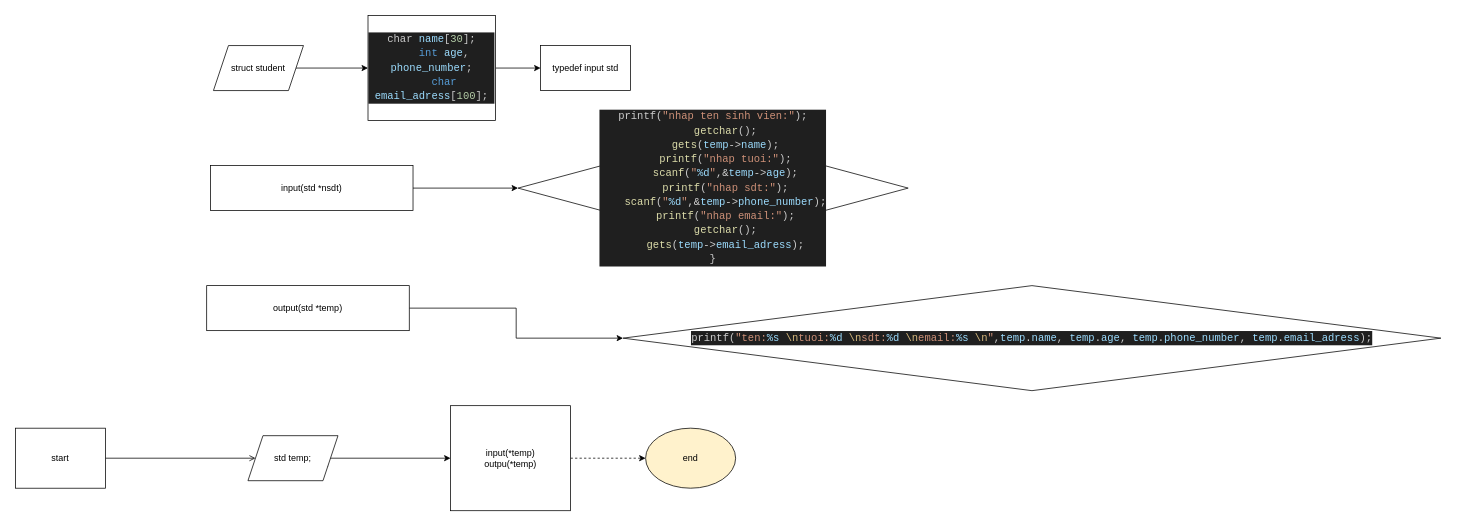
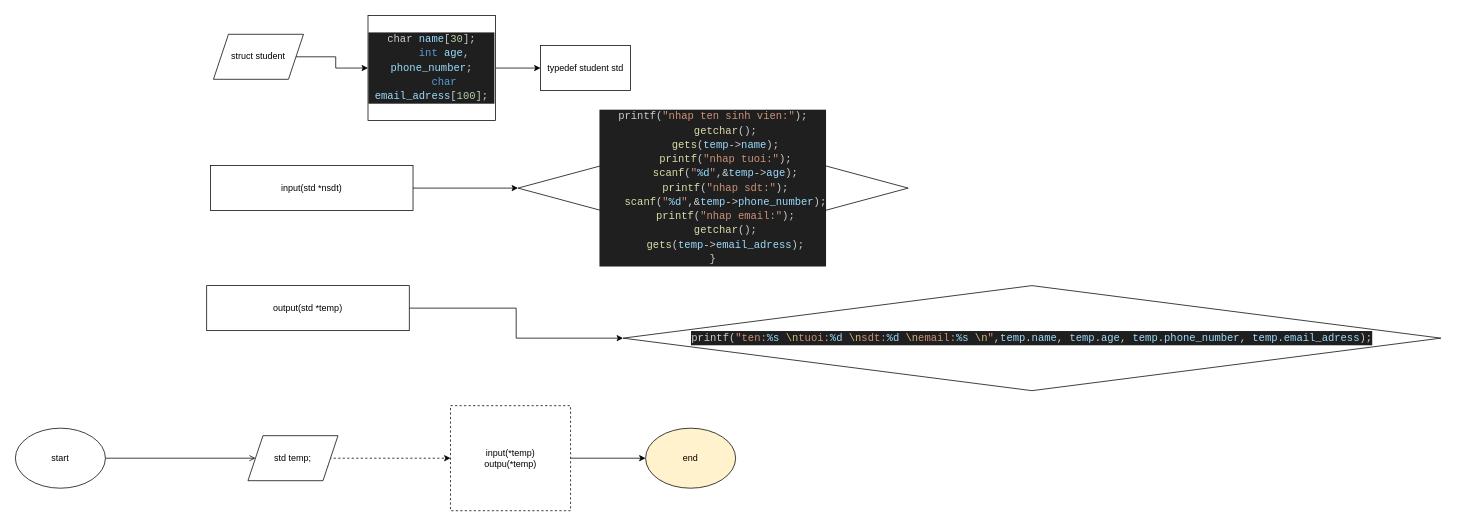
(258, 68) -> (258, 57)
(585, 68) -> (585, 68)
(60, 458) -> (60, 458)
(388, 458) -> (388, 458)
(510, 458) -> (510, 458)
(604, 458) -> (604, 458)
